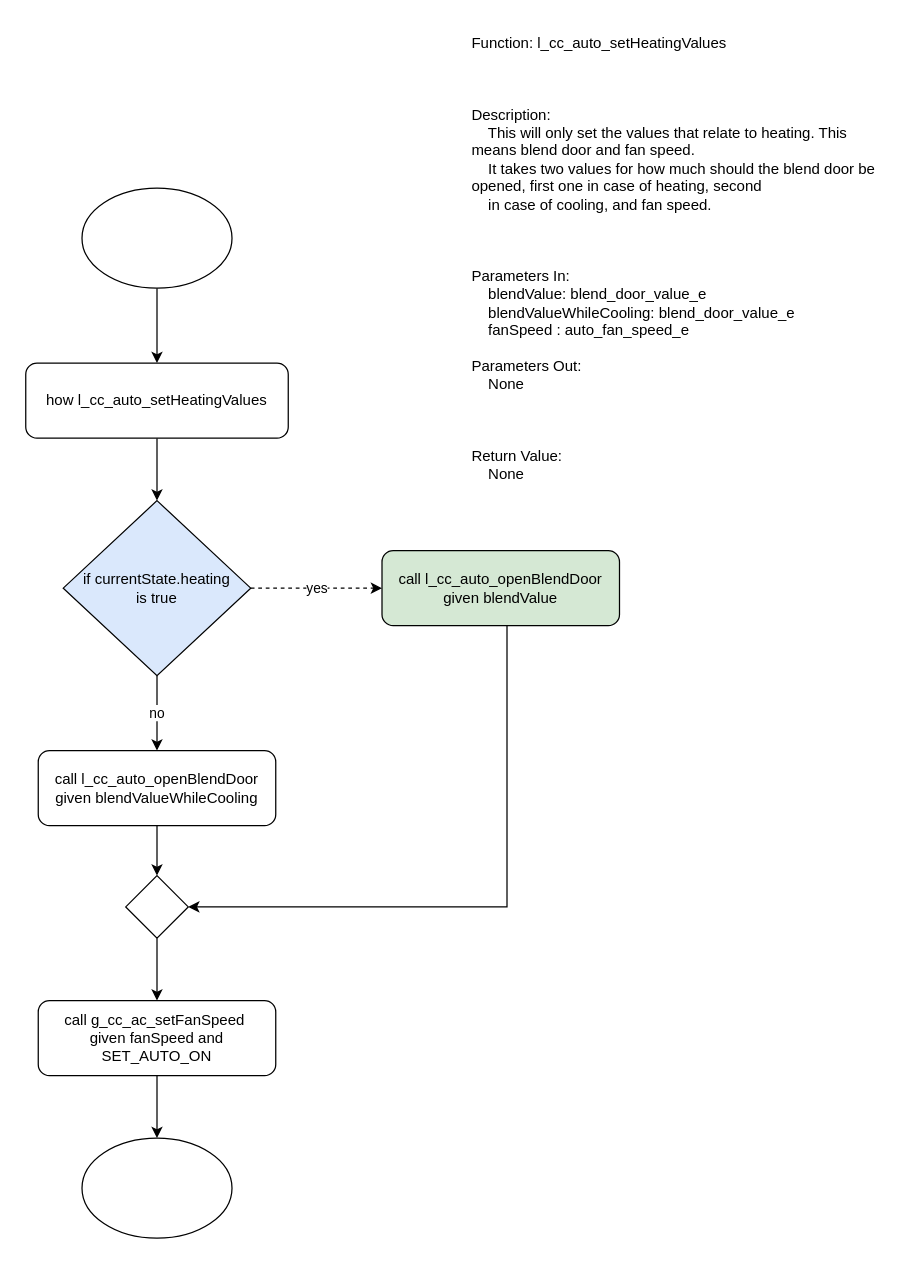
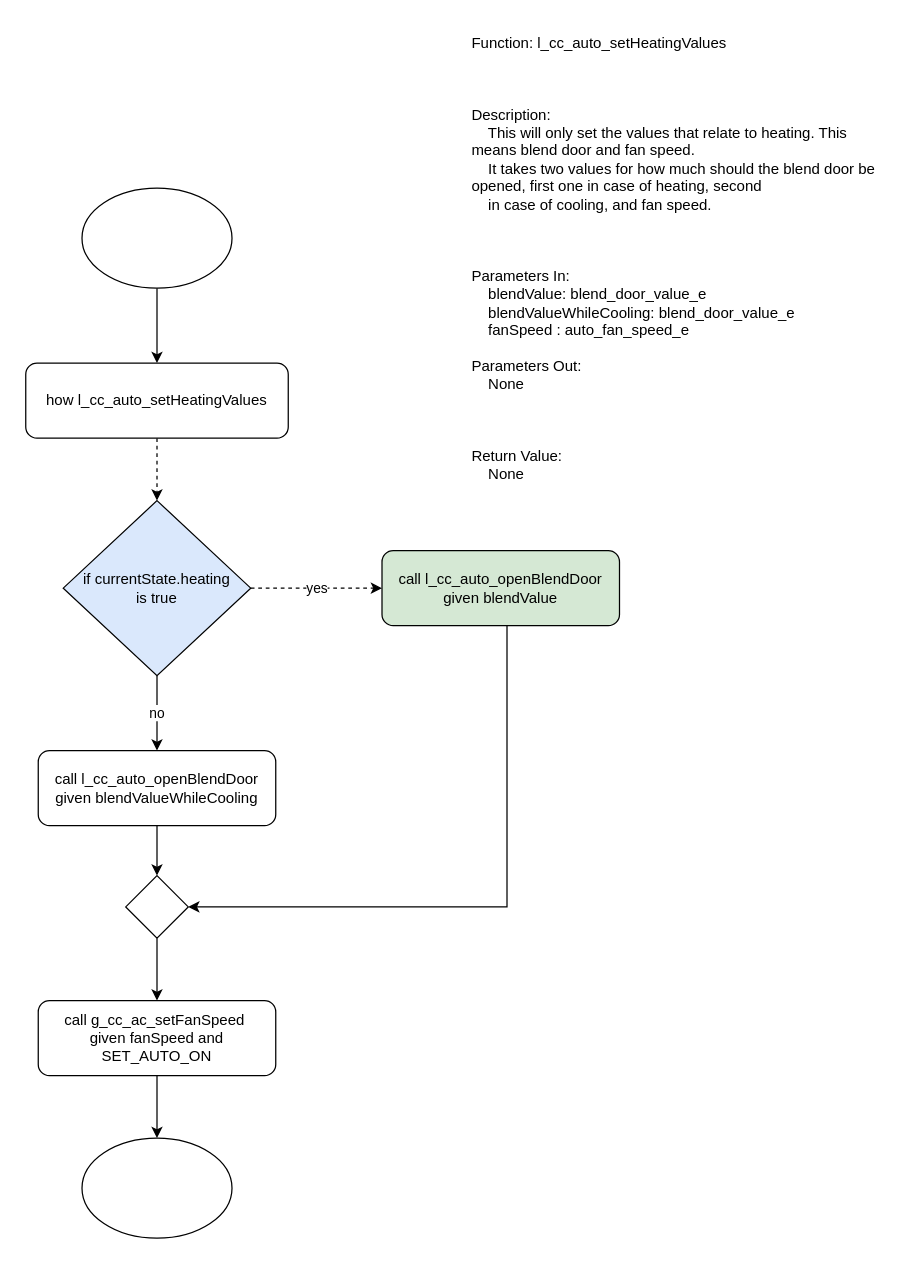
(157, 465) -> (157, 465)
